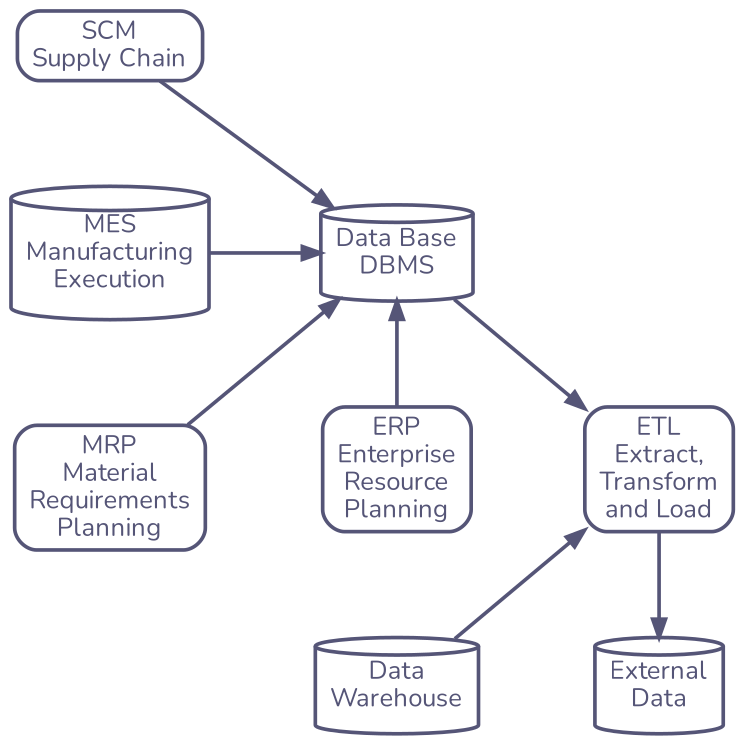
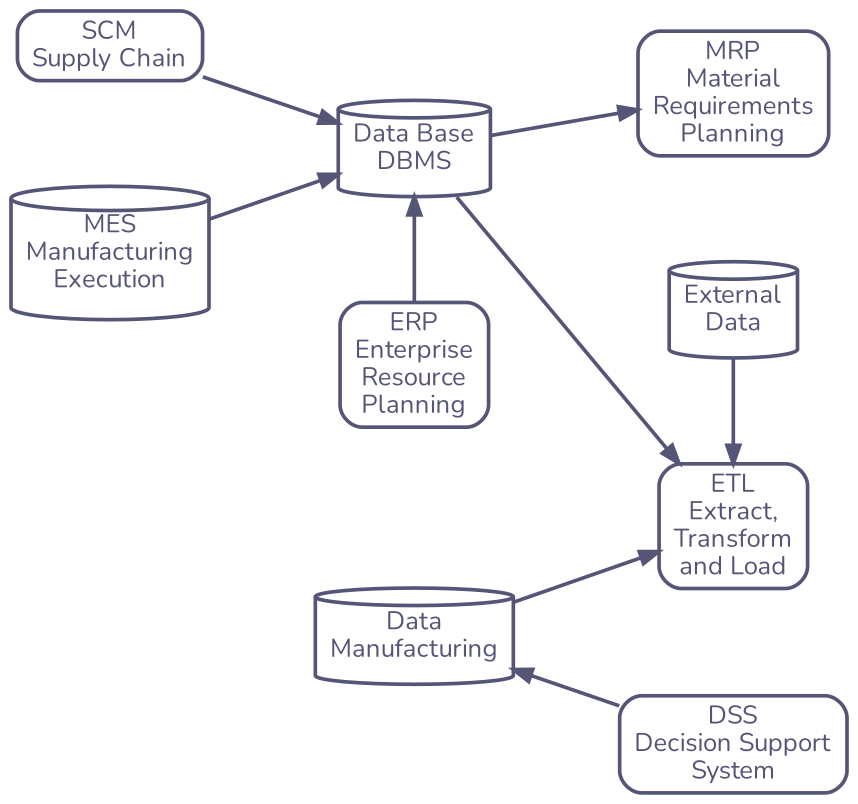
(256, 368) -> (555, 124)
(659, 575) -> (733, 401)
(397, 686) -> (414, 636)
none -> (733, 744)
